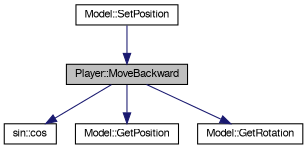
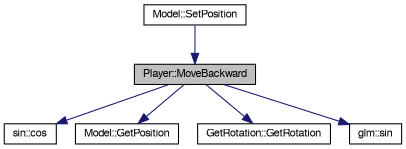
(250, 134) -> (264, 134)
none -> (376, 134)
